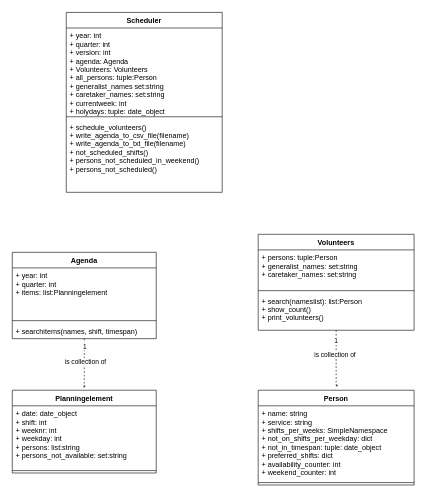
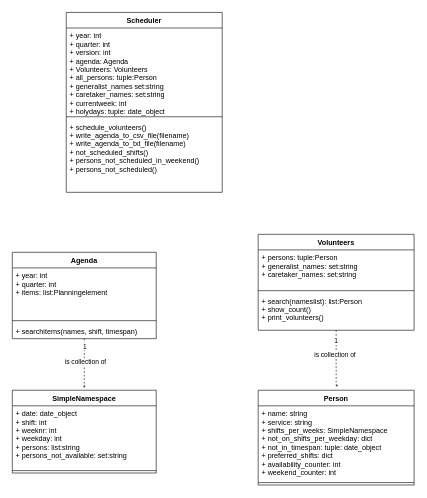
(84, 398) -> (84, 398)
